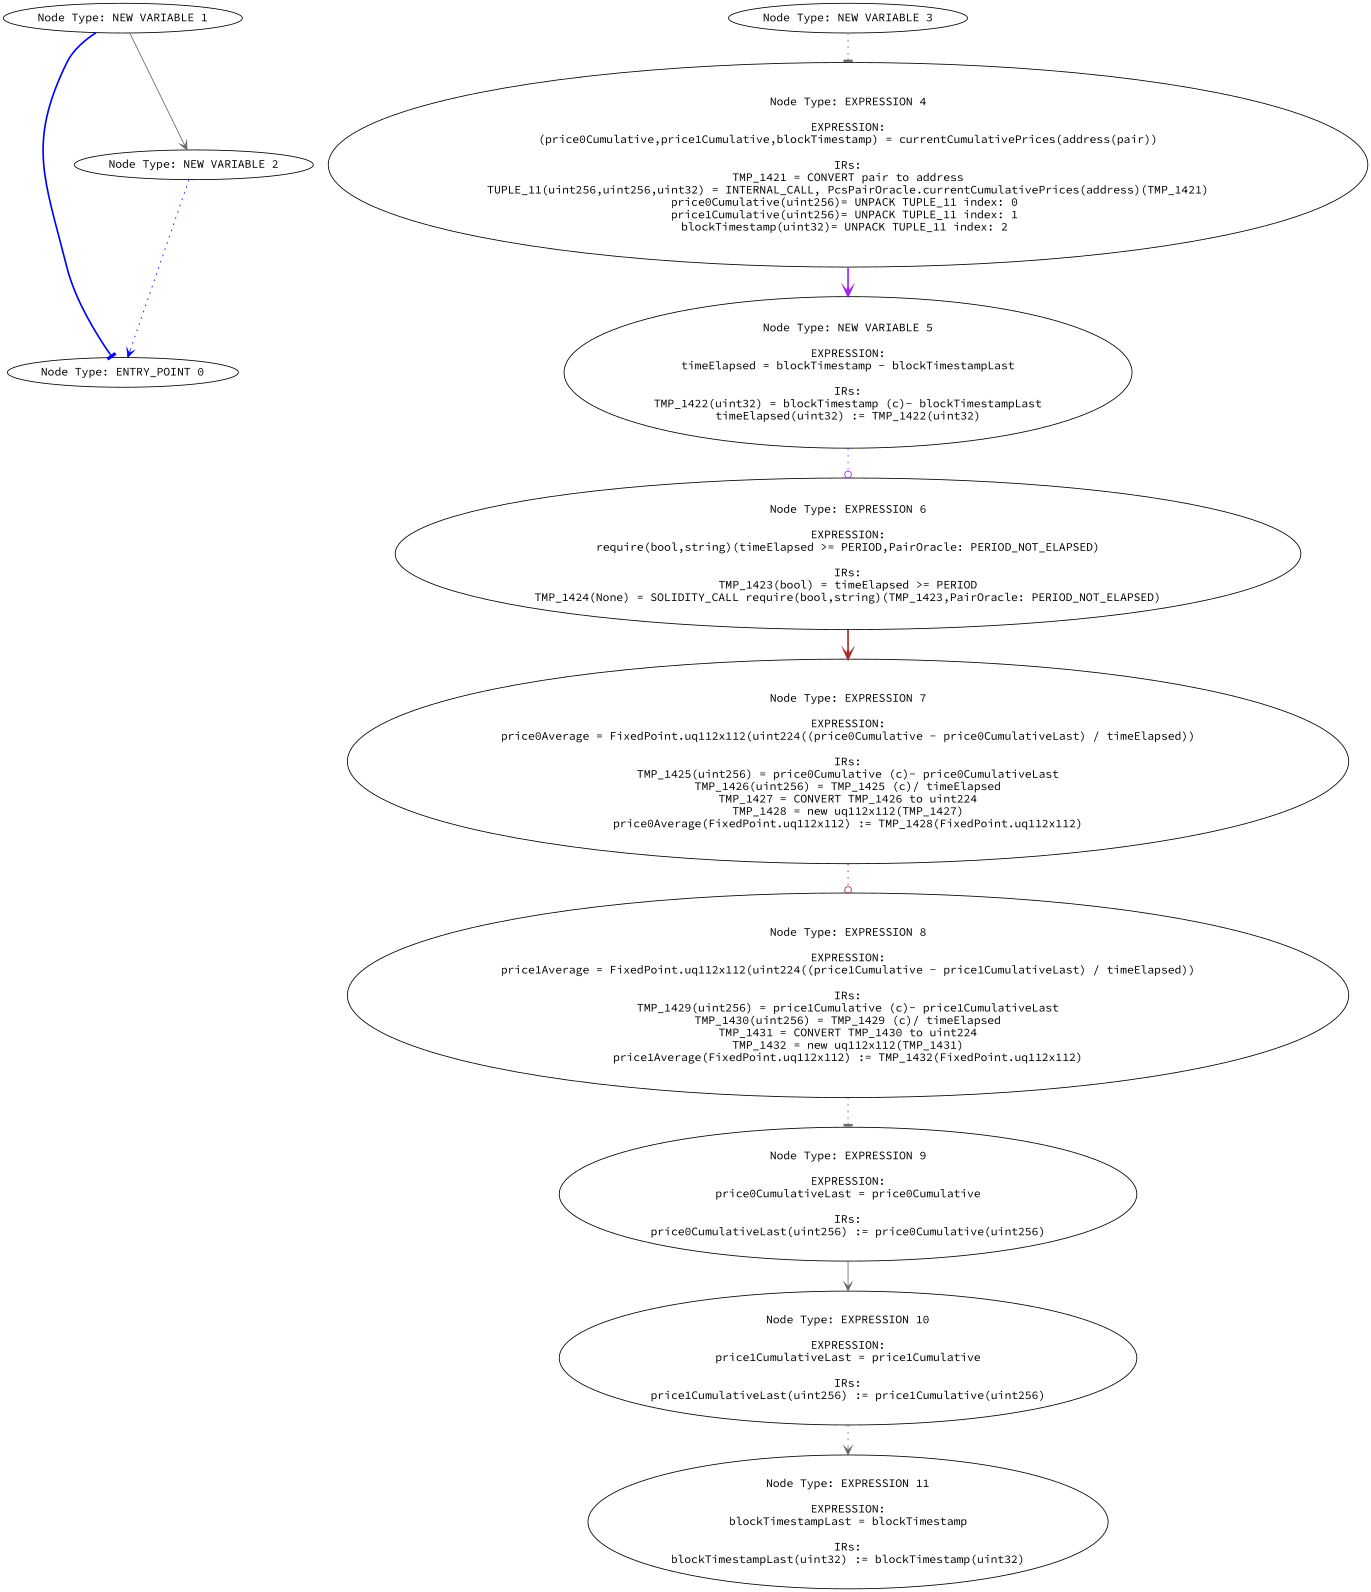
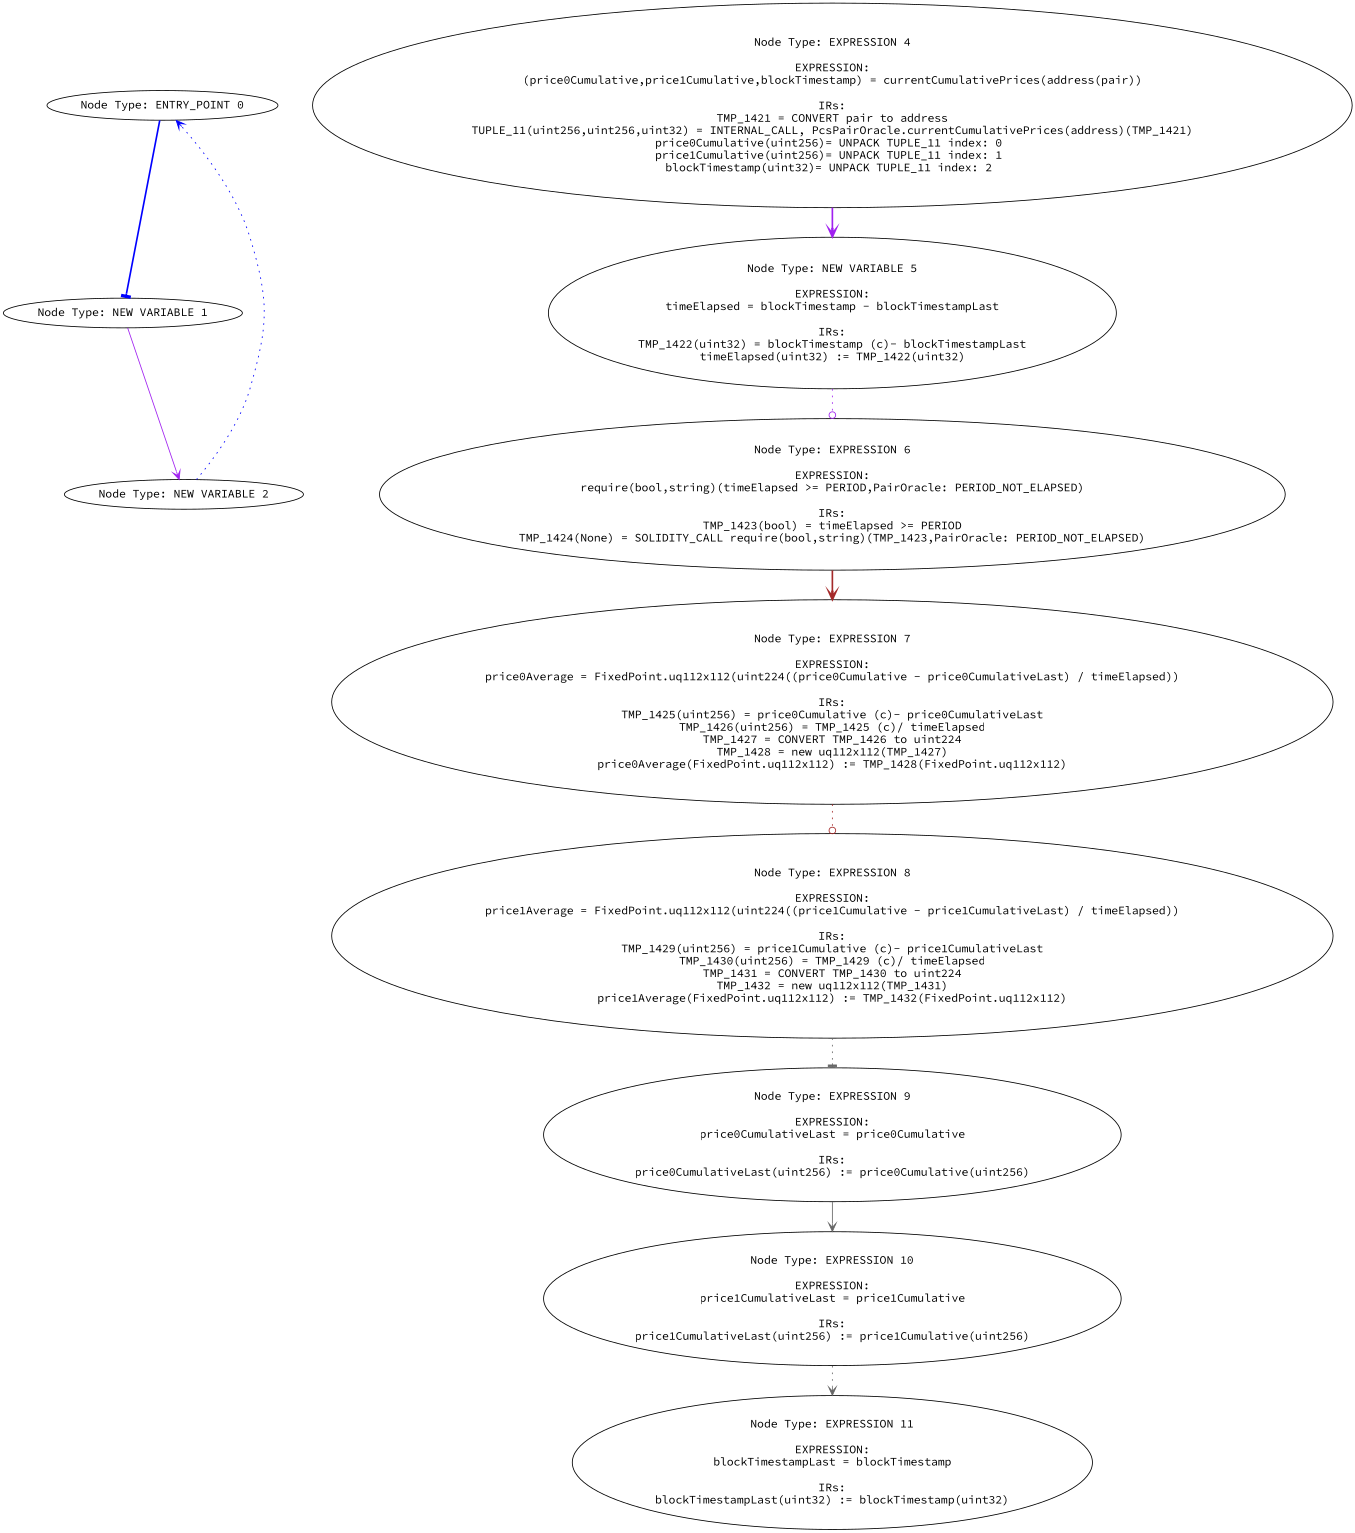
(848, 18) -> none
(157, 88) -> (152, 400)
(48, 192) -> (143, 207)
